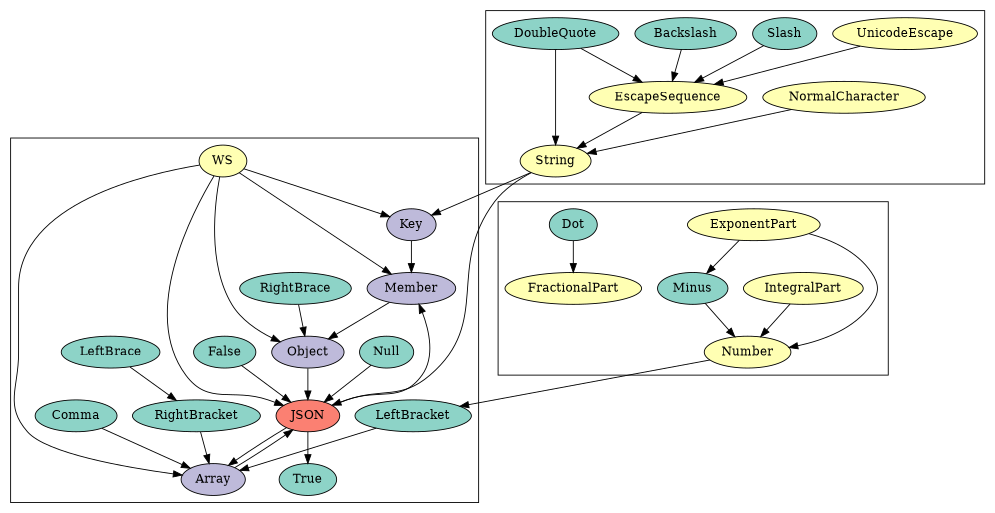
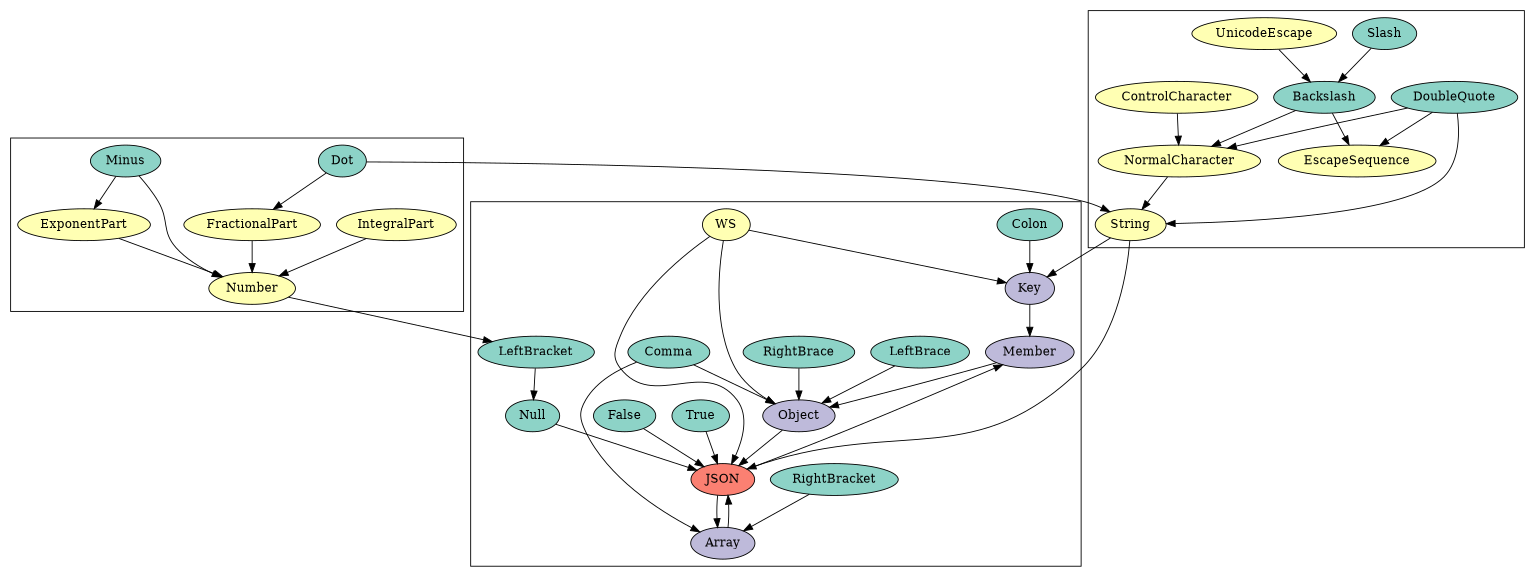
(733, 62) -> (1358, 62)
(792, 64) -> (1291, 63)
none -> (1177, 97)
none -> (1322, 126)
none -> (1258, 127)
(614, 128) -> (736, 169)
(312, 221) -> none
none -> (1030, 225)
none -> (252, 252)
(726, 254) -> (107, 189)
(19, 320) -> none
(150, 381) -> (862, 383)
none -> (730, 382)
(308, 443) -> (710, 443)
(315, 447) -> (535, 380)
